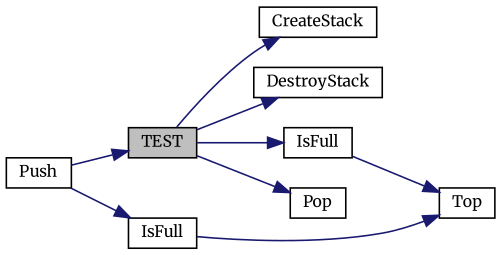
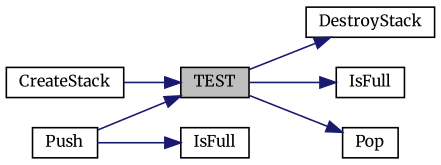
(218, 83) -> (144, 82)
(467, 203) -> none
